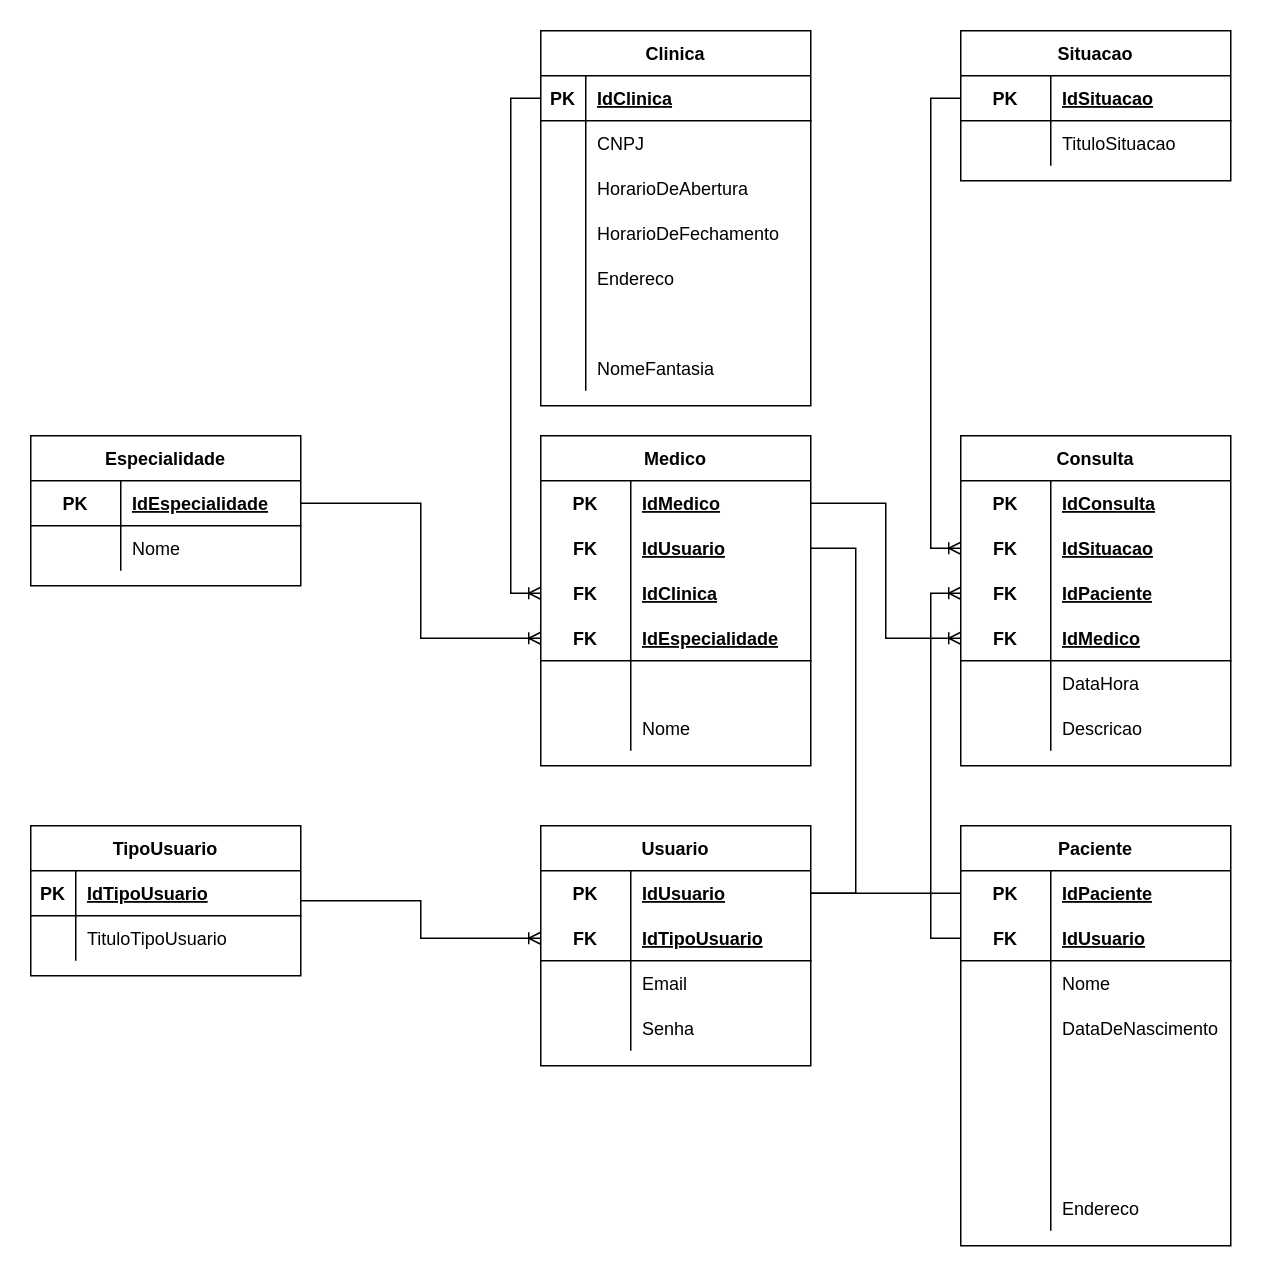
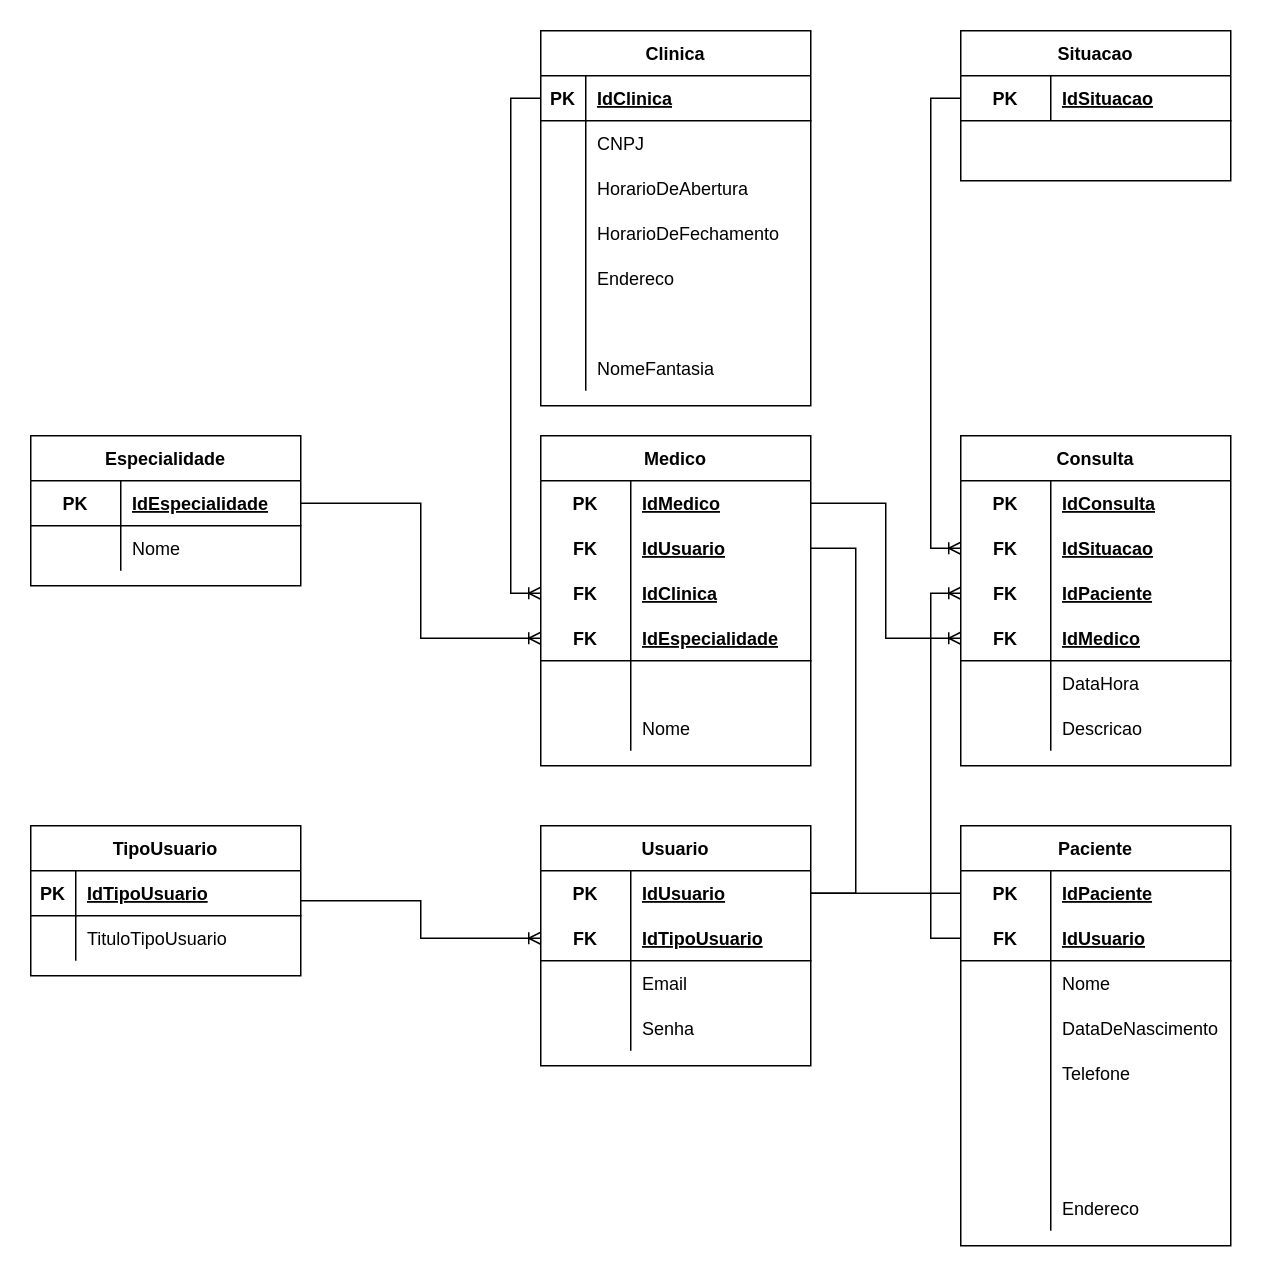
(1141, 143) -> none
none -> (1141, 1073)
